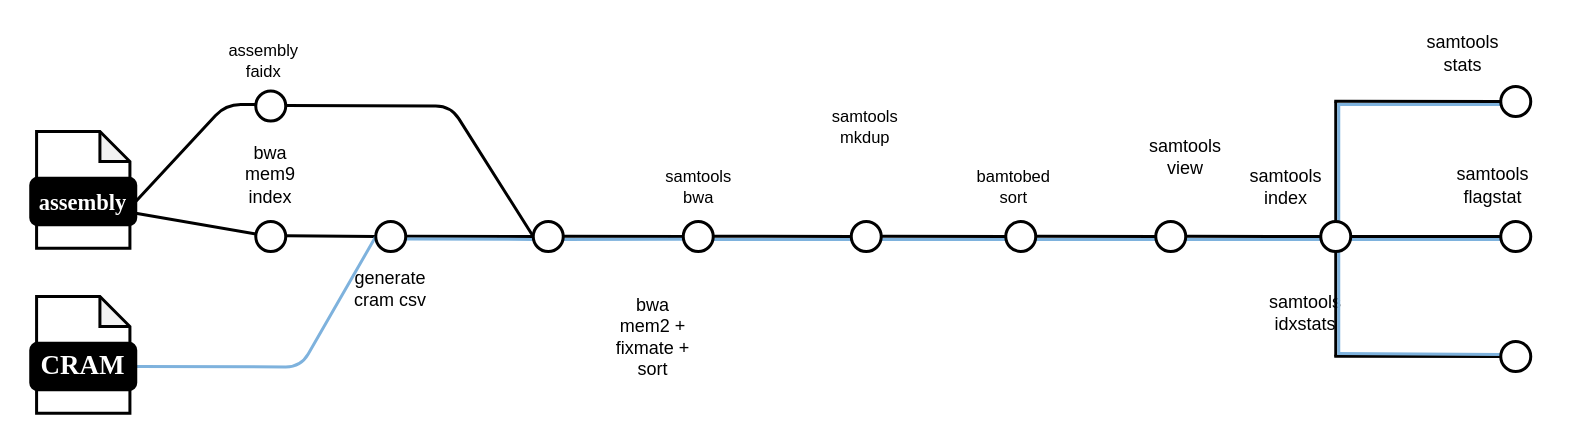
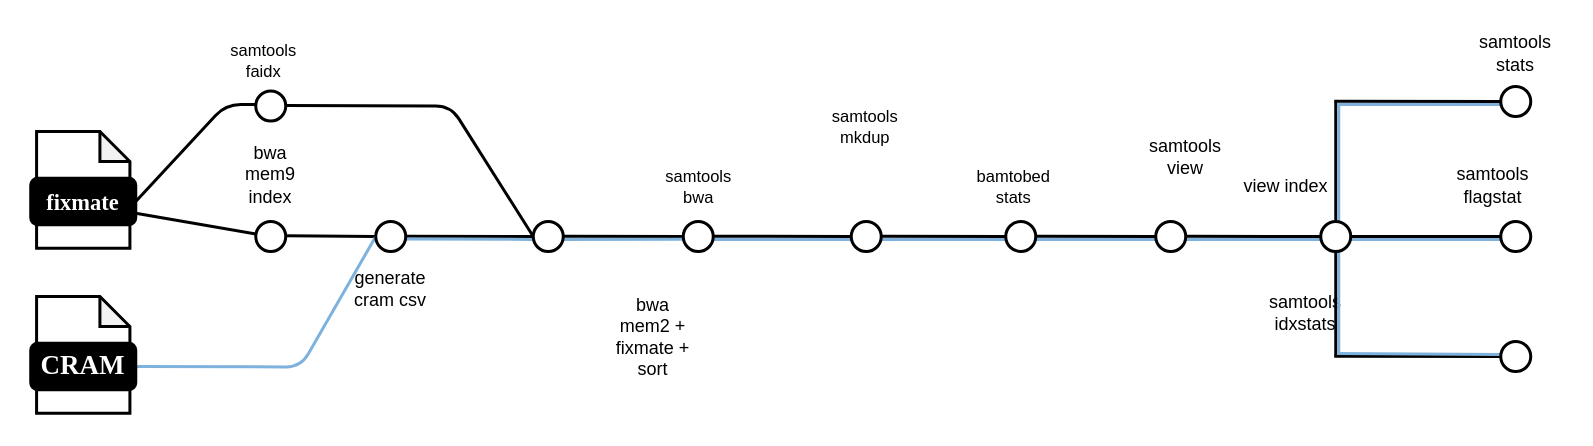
(1463, 53) -> (1516, 53)
(264, 61) -> (264, 61)
(1014, 187) -> (1014, 187)
(1286, 187) -> (1286, 187)
(83, 202) -> (83, 202)
